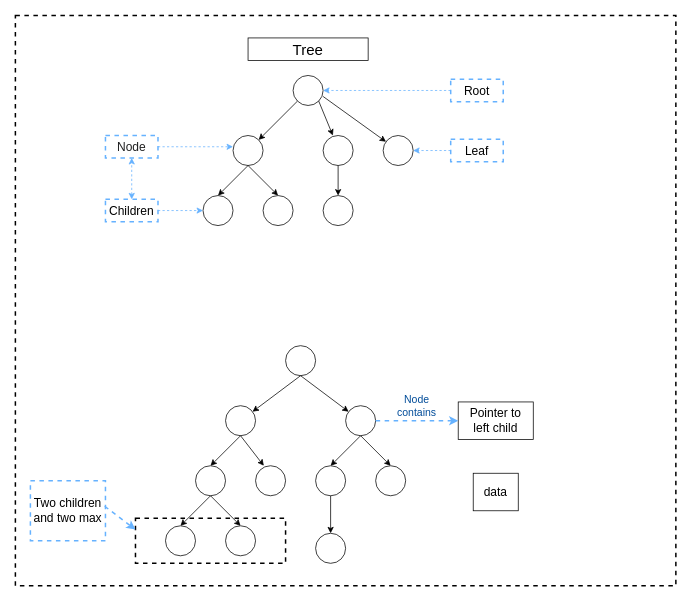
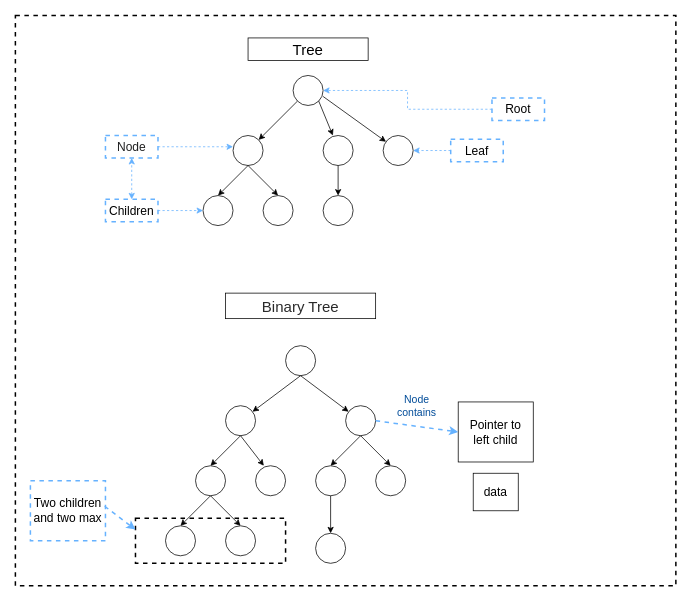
(477, 90) -> (518, 109)
none -> (300, 306)
(495, 420) -> (495, 432)
